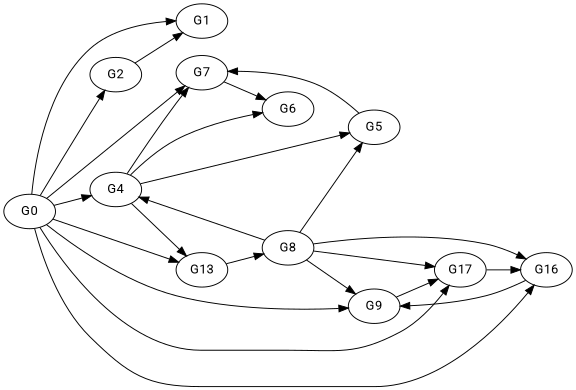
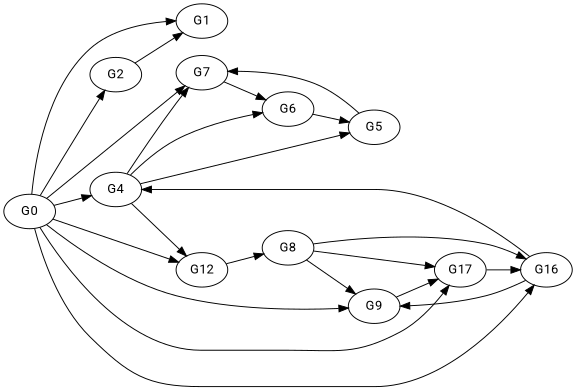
(328, 192) -> (326, 117)
(207, 220) -> (349, 189)
(202, 270) -> (202, 270)
